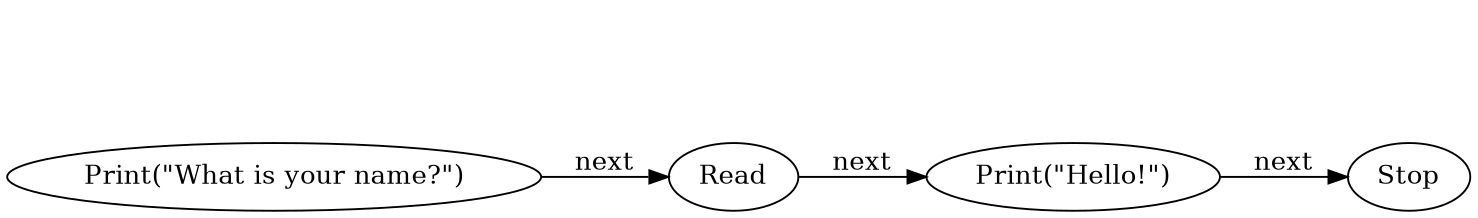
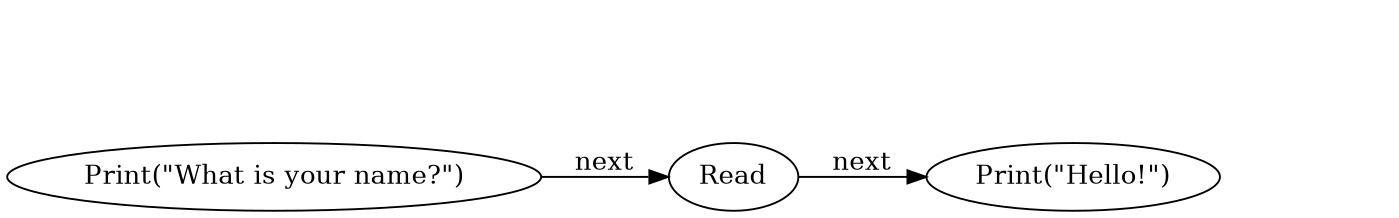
(1409, 177) -> none
